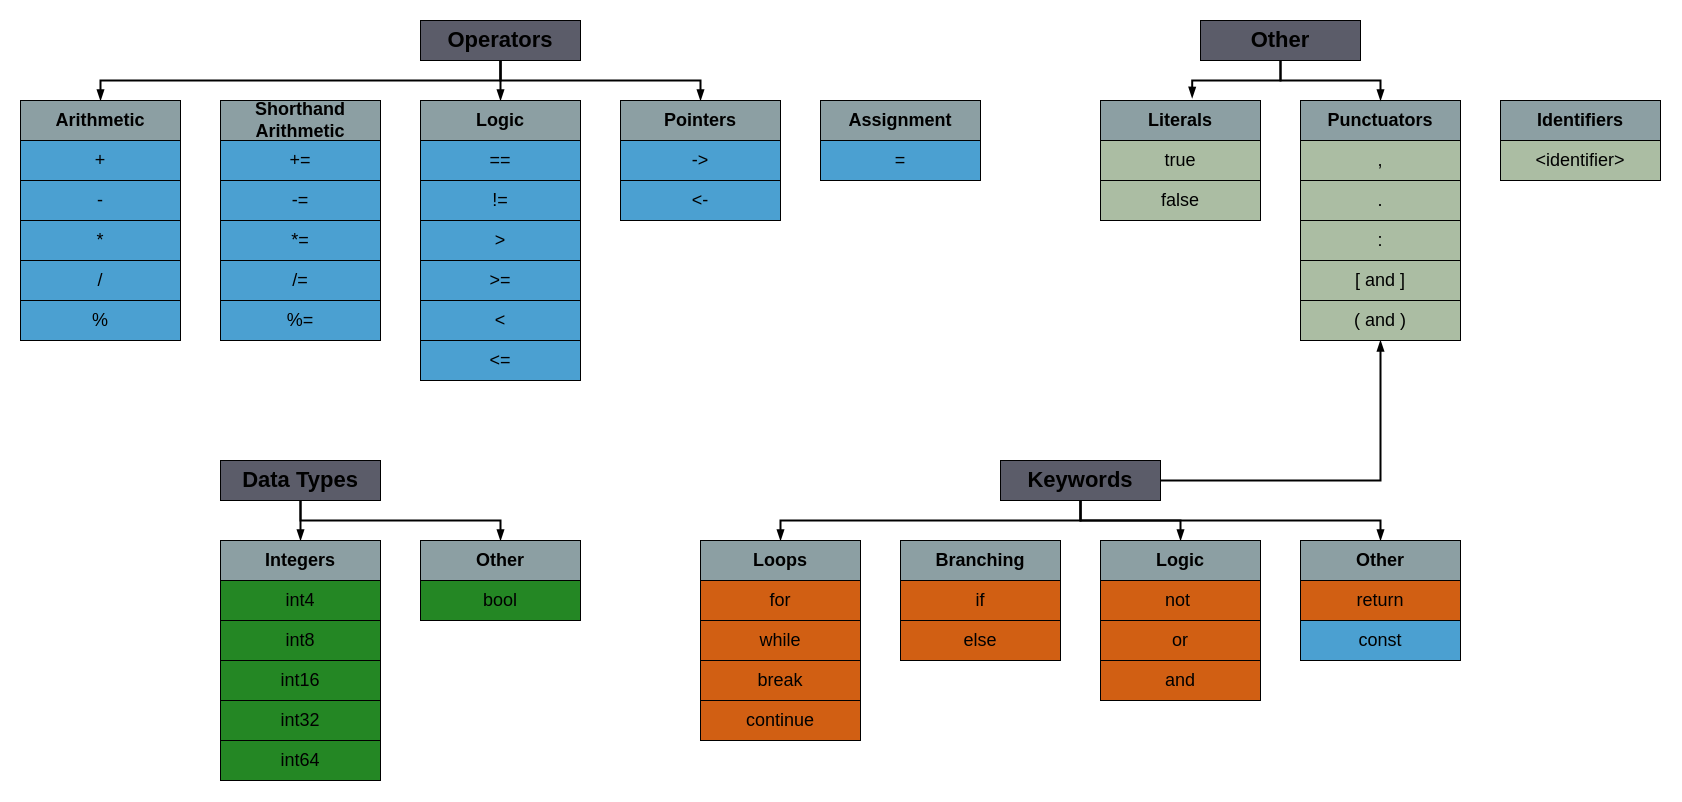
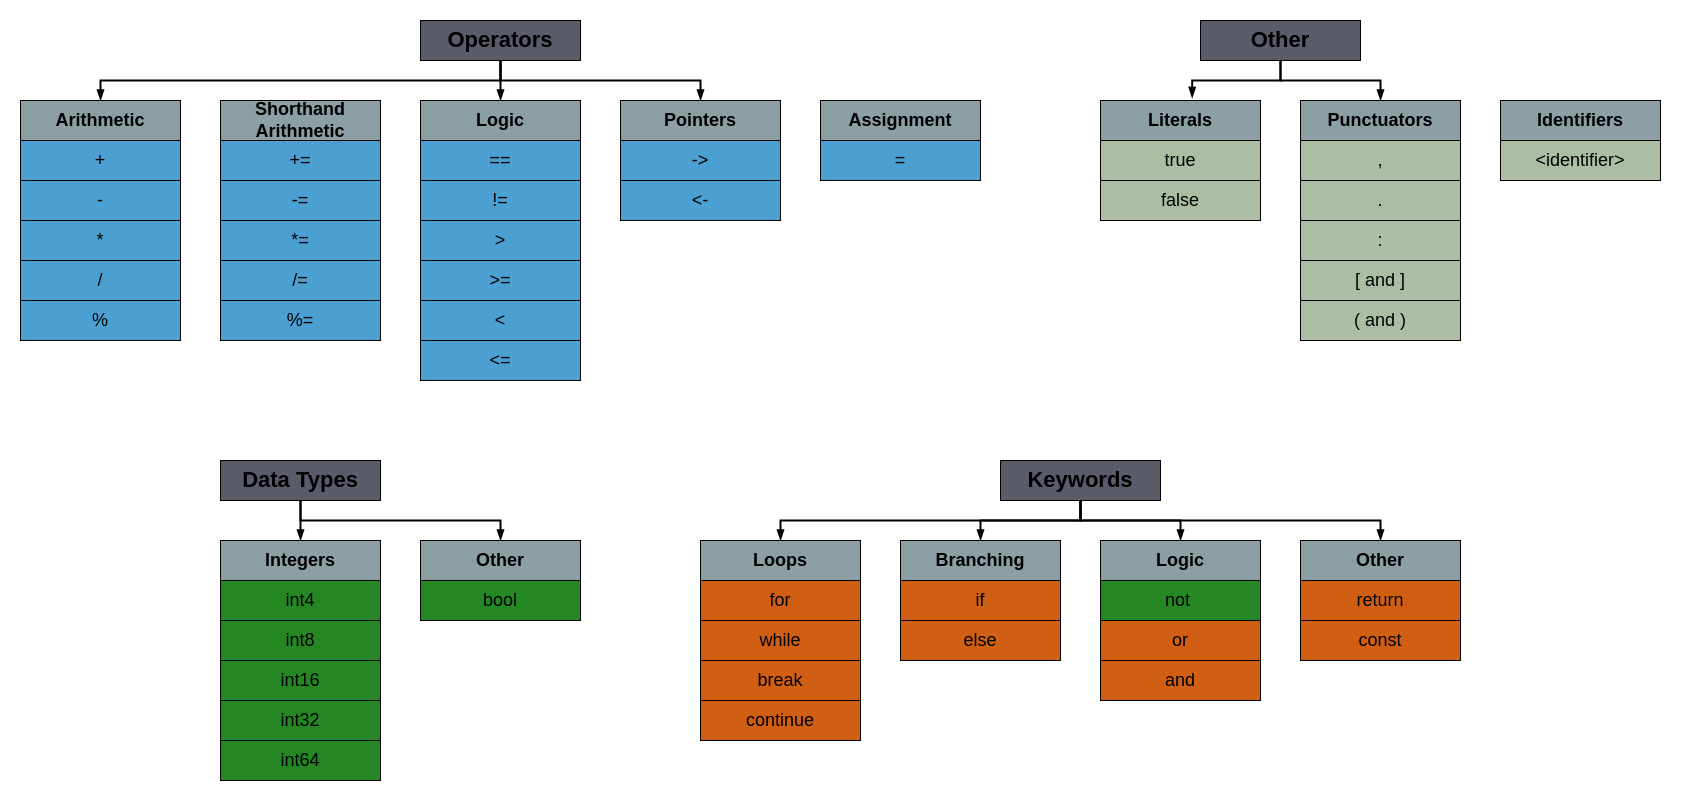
(1335, 481) -> (981, 526)
(1181, 601) -> (1181, 601)
(1381, 641) -> (1381, 641)
